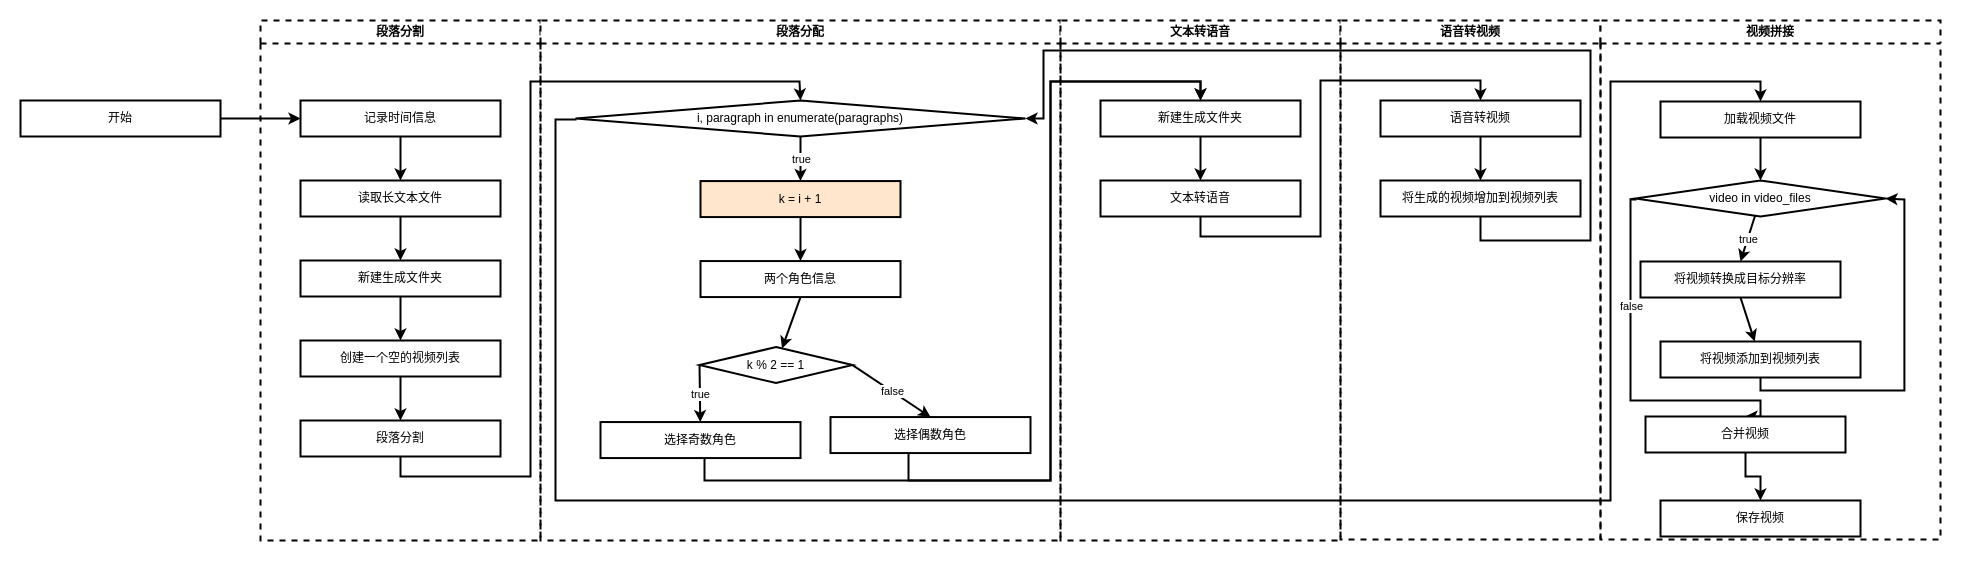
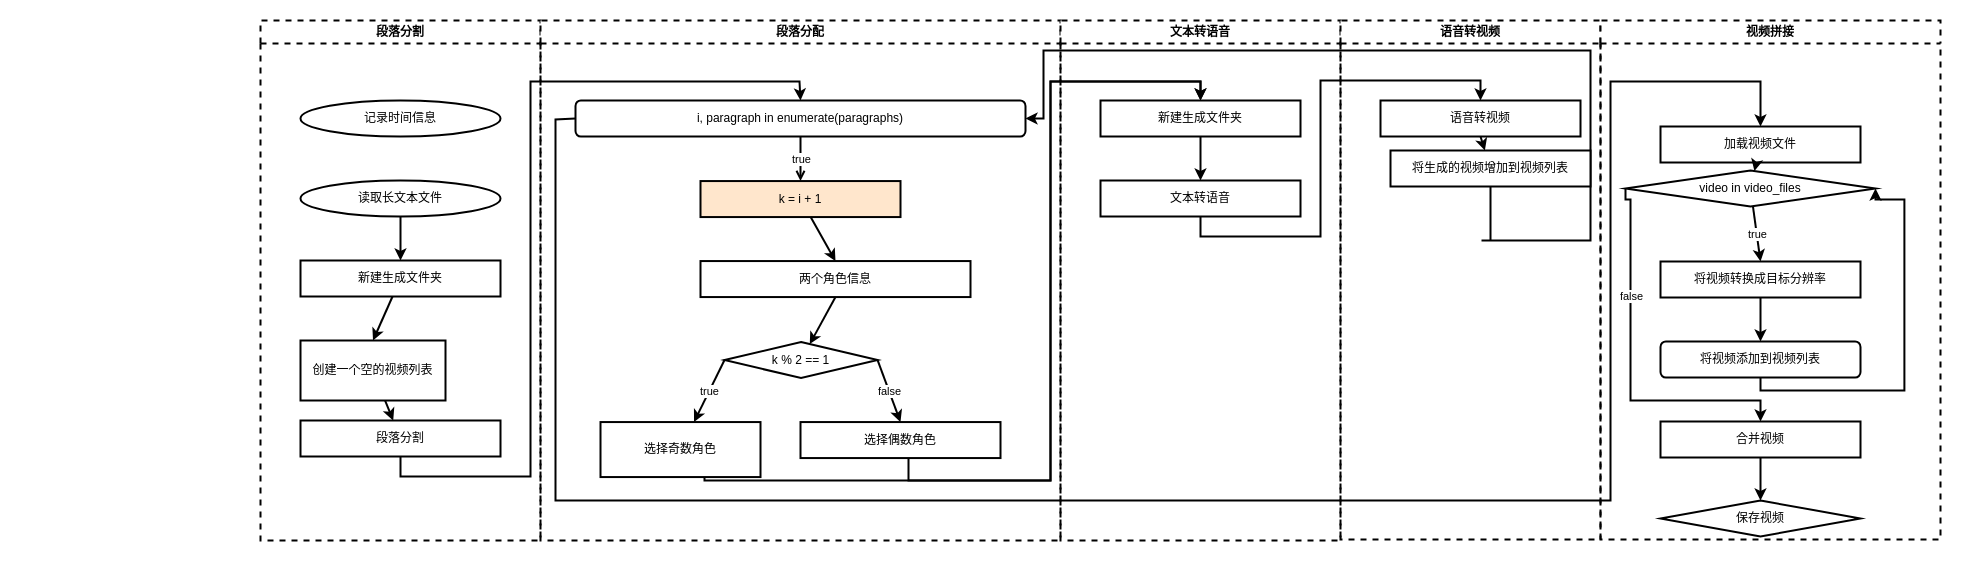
(121, 119) -> none
(256, 119) -> none
(401, 119) -> (401, 119)
(801, 119) -> (801, 119)
(1761, 120) -> (1761, 145)
(401, 154) -> none
(801, 171) -> (801, 172)
(401, 199) -> (401, 199)
(1481, 199) -> (1491, 169)
(1761, 199) -> (1751, 189)
(801, 279) -> (836, 279)
(1741, 280) -> (1761, 280)
(401, 359) -> (373, 371)
(1761, 360) -> (1761, 360)
(776, 365) -> (801, 360)
(931, 435) -> (901, 440)
(1746, 435) -> (1761, 440)
(701, 440) -> (681, 450)
(1761, 519) -> (1761, 519)
